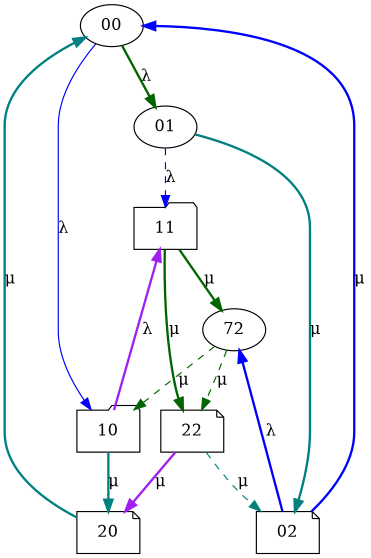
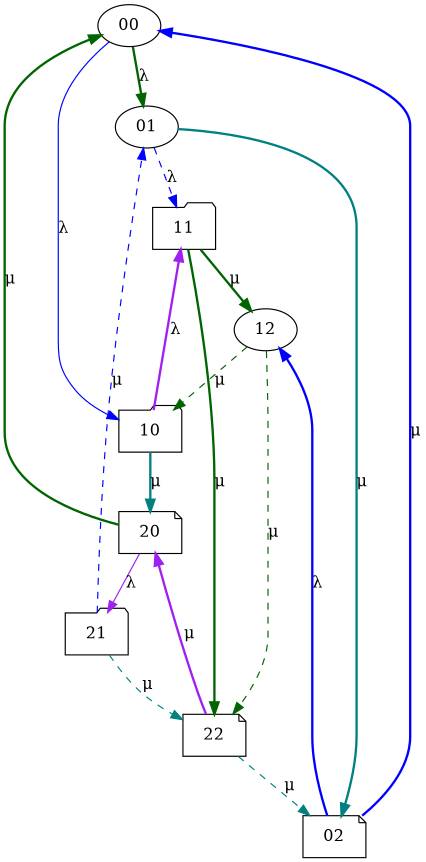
(5, 280) -> (5, 294)
(234, 330) -> (266, 330)
none -> (97, 634)
